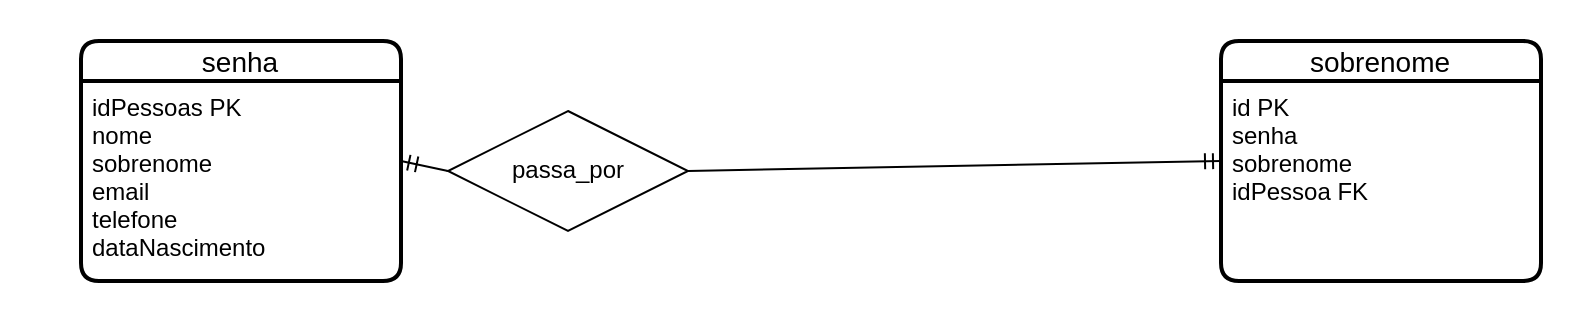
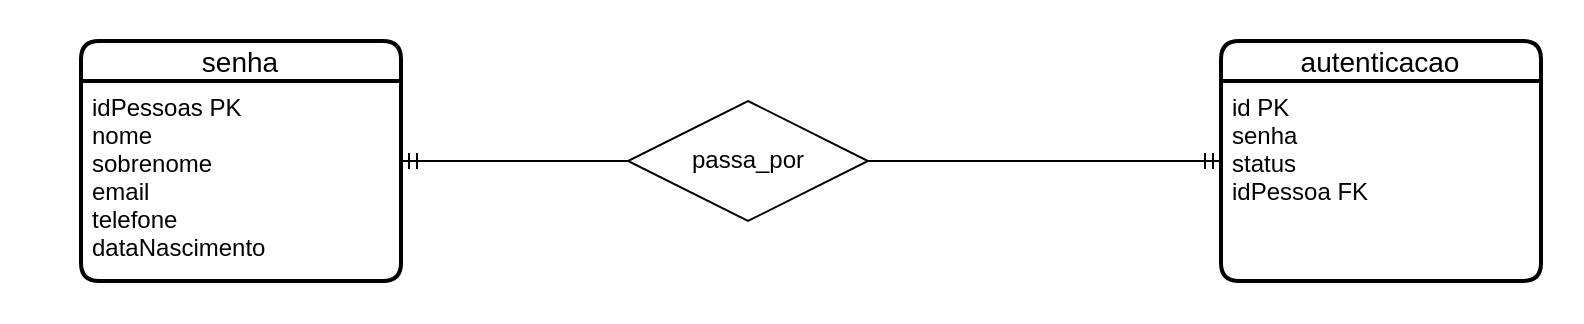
(1380, 63) -> (1380, 63)
(1259, 108) -> (1259, 108)
(568, 171) -> (748, 161)
